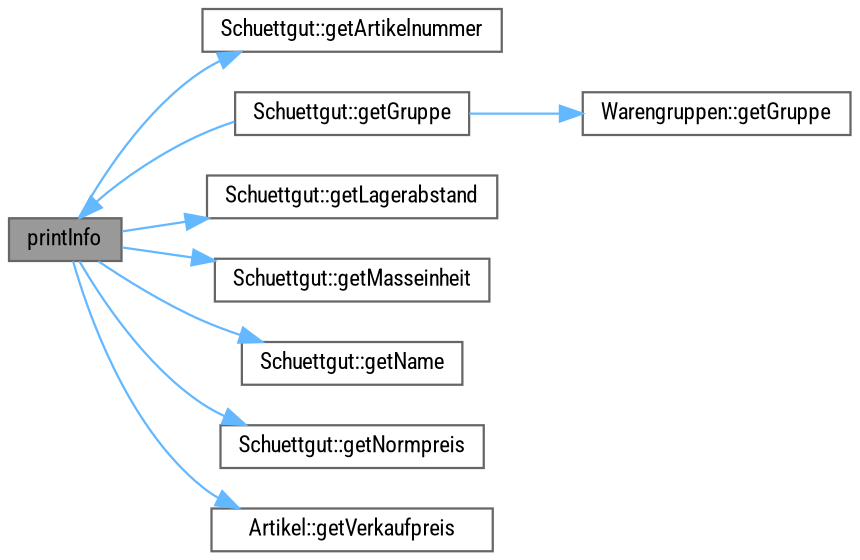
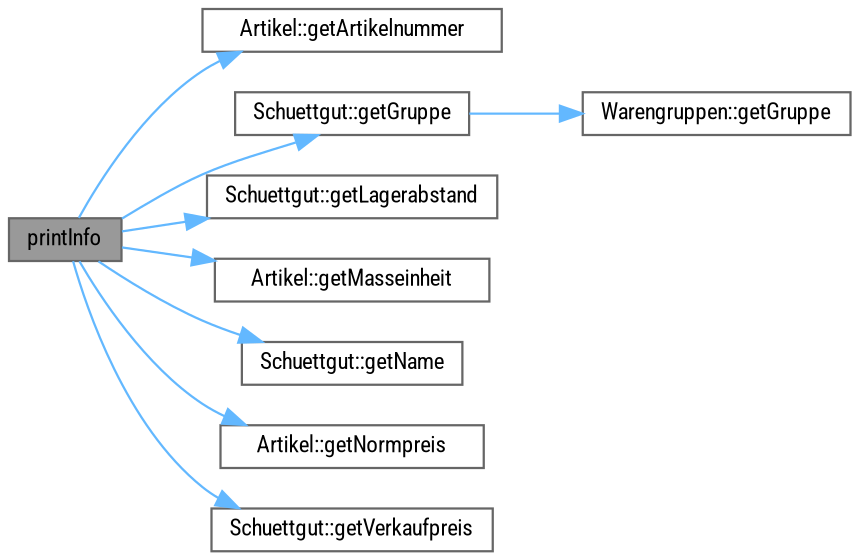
(352, 30) -> (352, 30)
(162, 155) -> (206, 173)
(352, 280) -> (352, 280)
(352, 447) -> (352, 447)
(352, 530) -> (352, 530)
